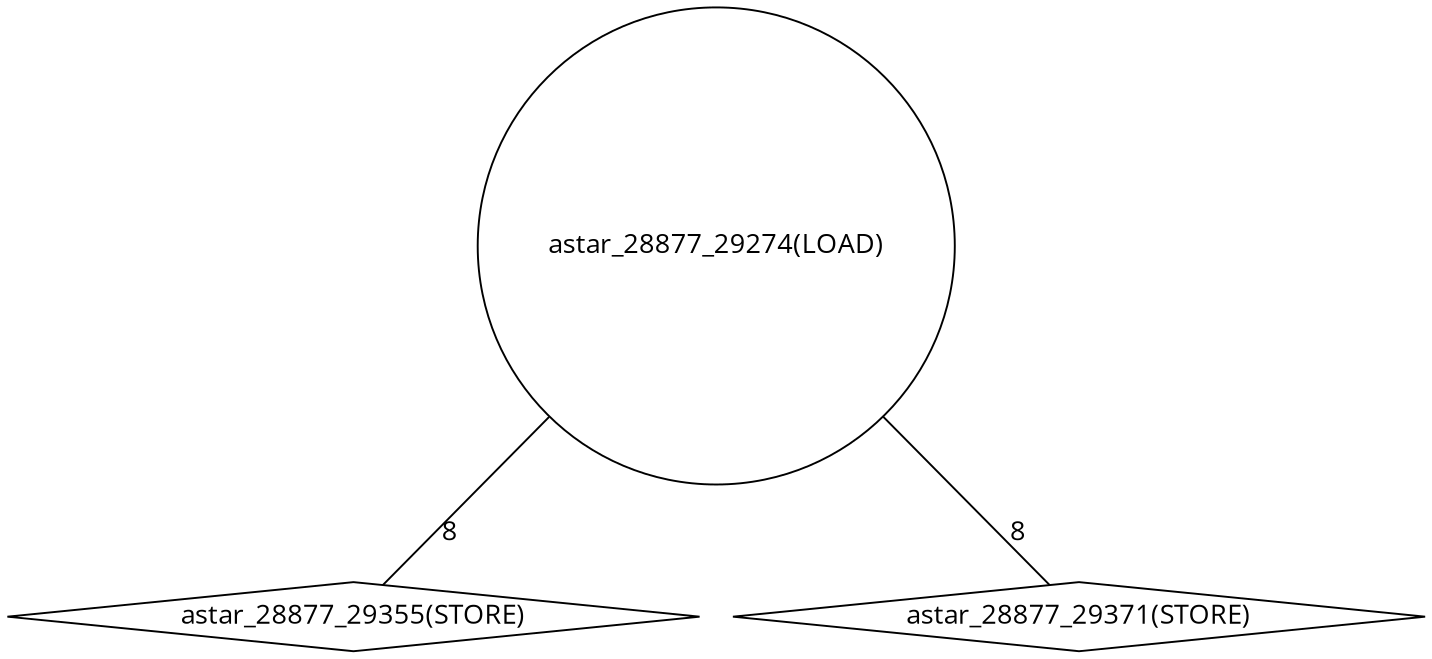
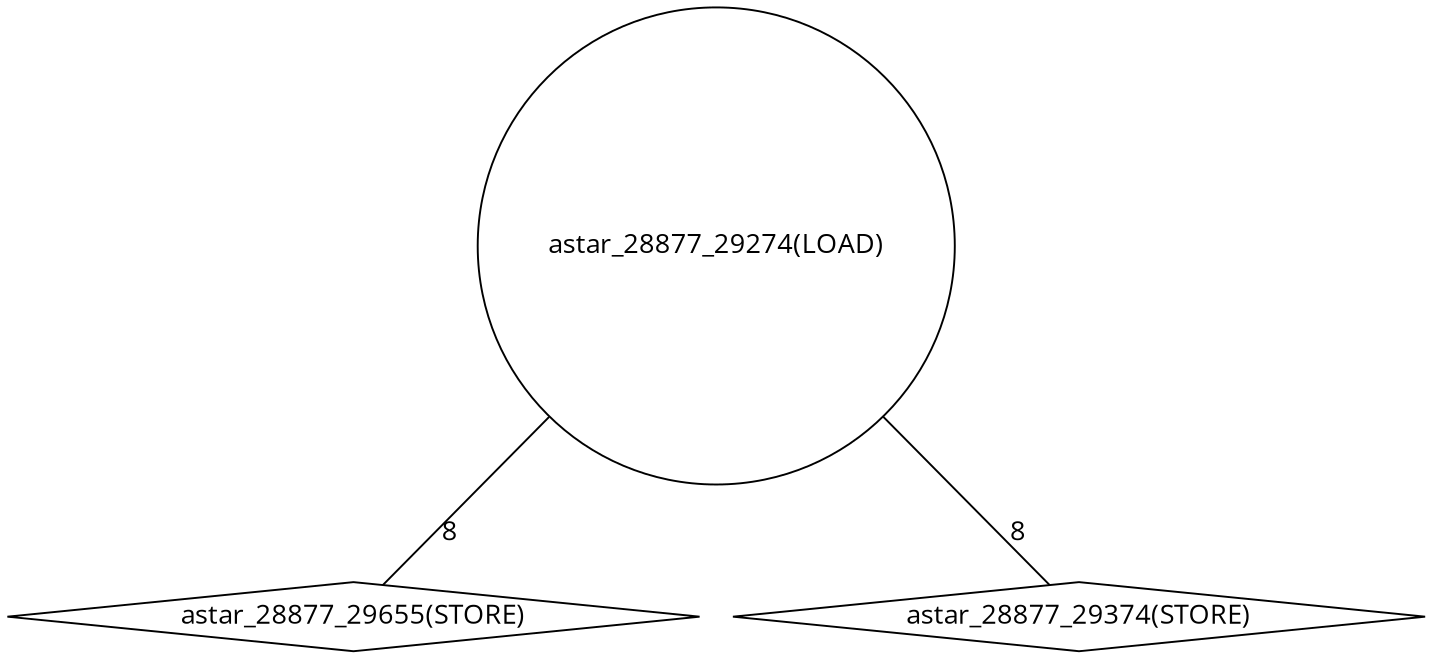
(353, 617) -> (353, 617)
(1079, 617) -> (1079, 617)
